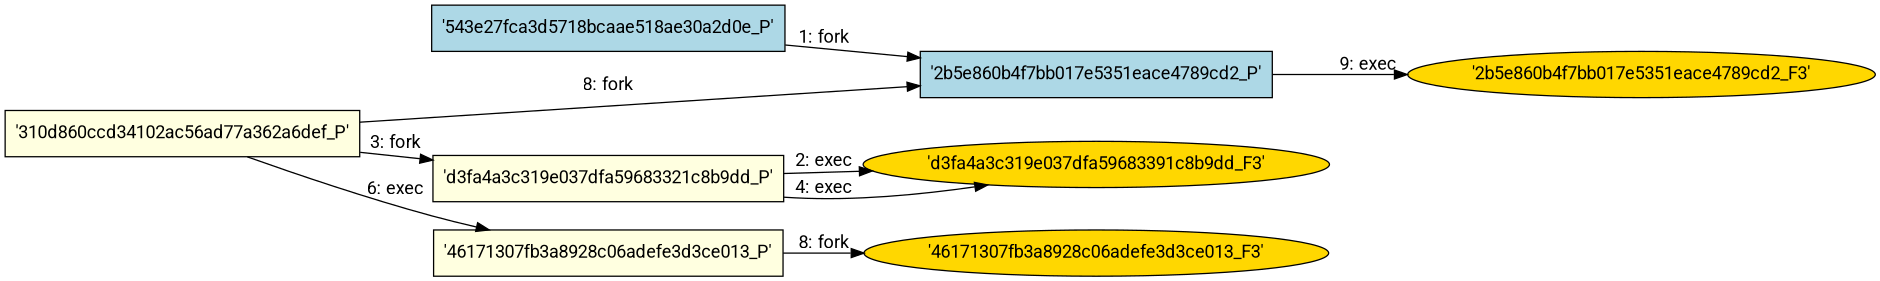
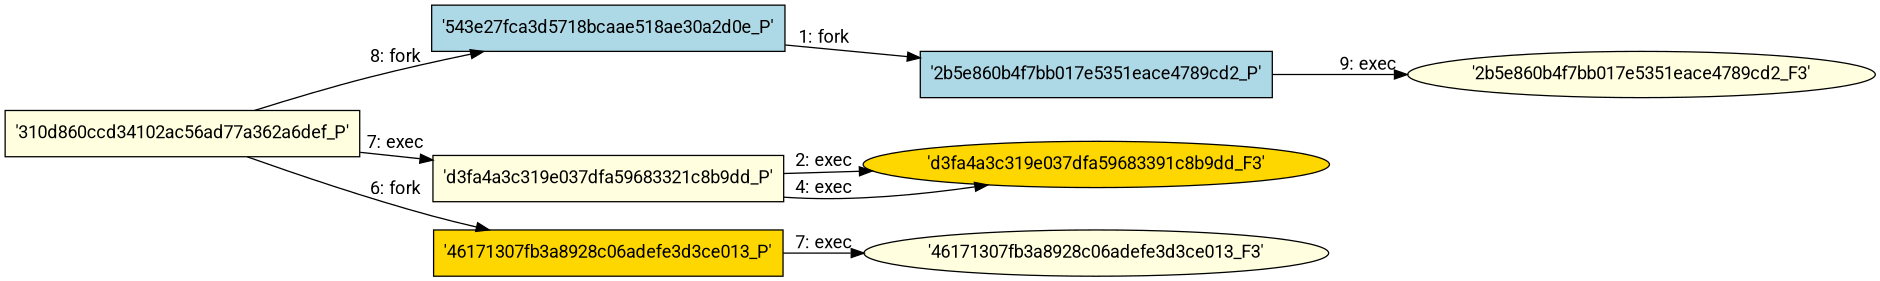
(1641, 75) -> (1641, 75)
(634, 104) -> (362, 79)
(396, 143) -> (396, 143)
(396, 189) -> (396, 189)
(824, 243) -> (824, 243)
(608, 253) -> (608, 253)
(1096, 253) -> (1096, 253)
